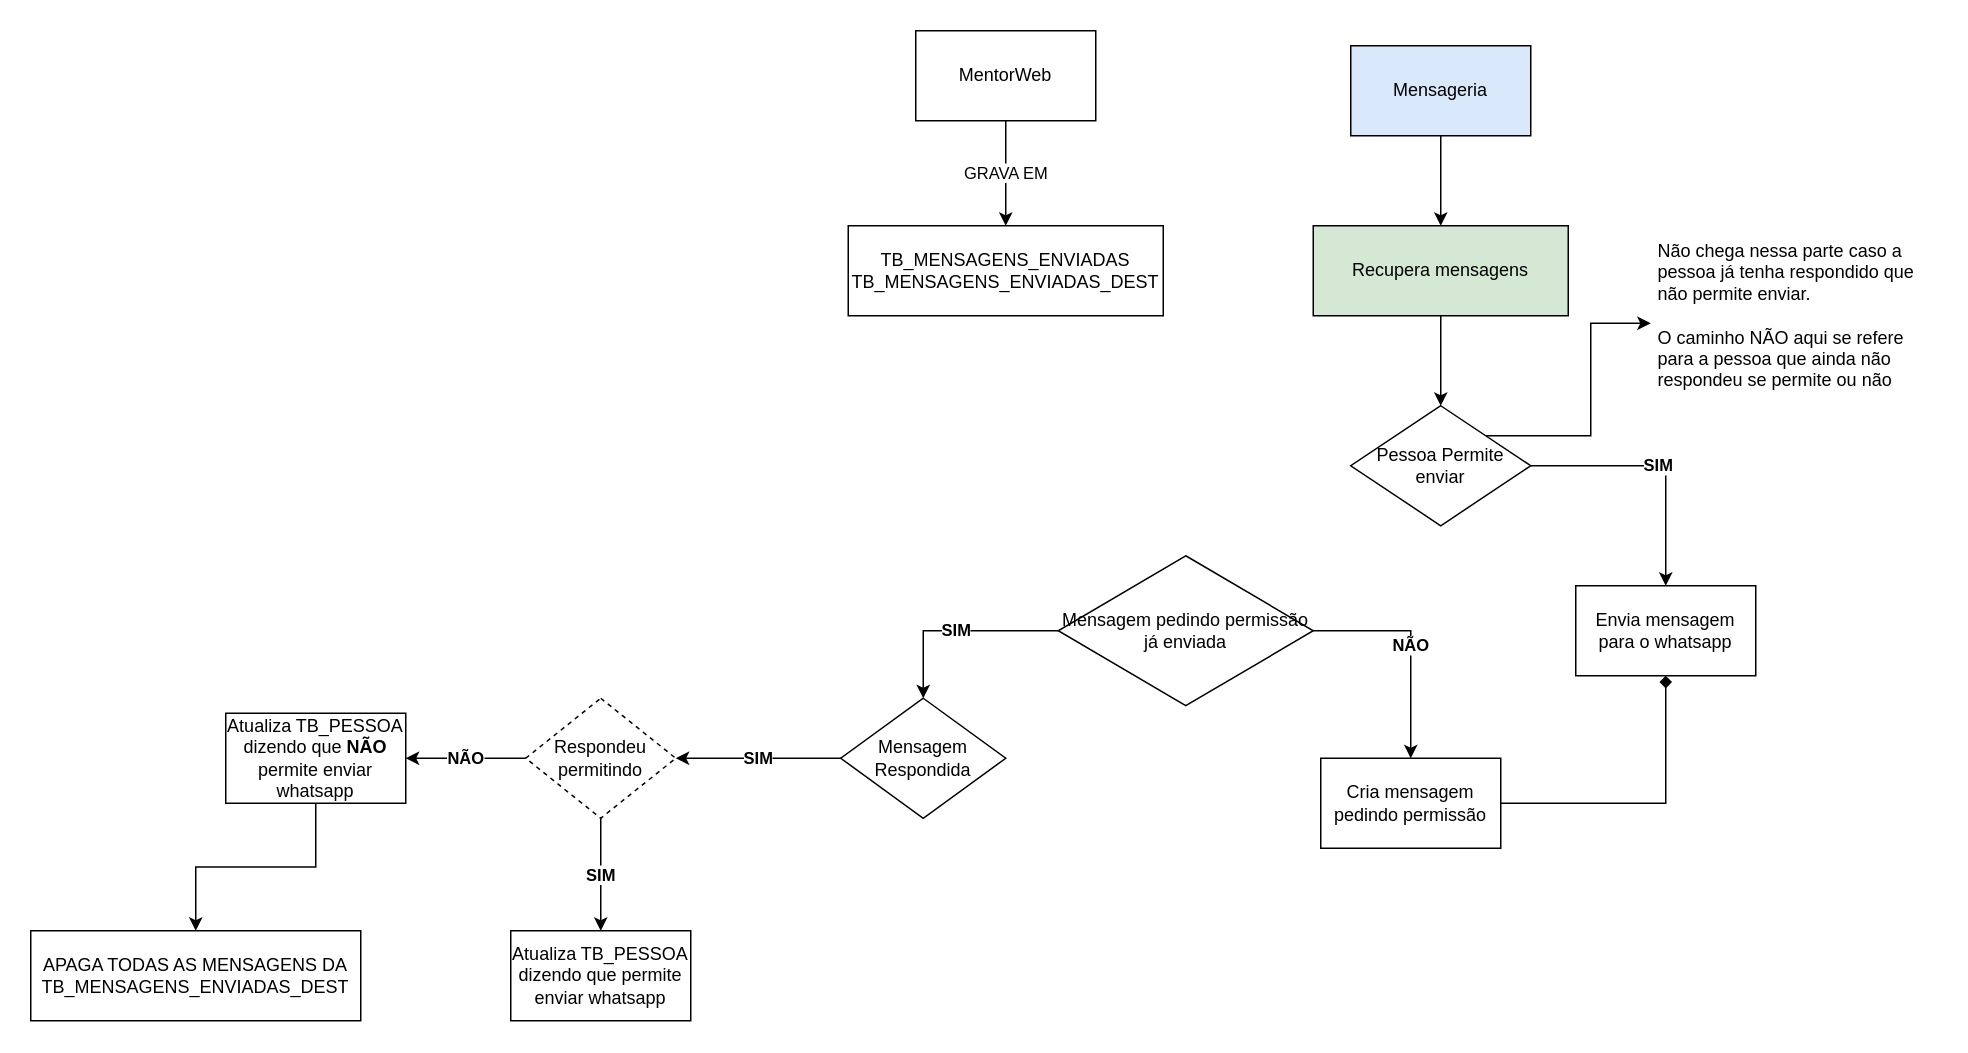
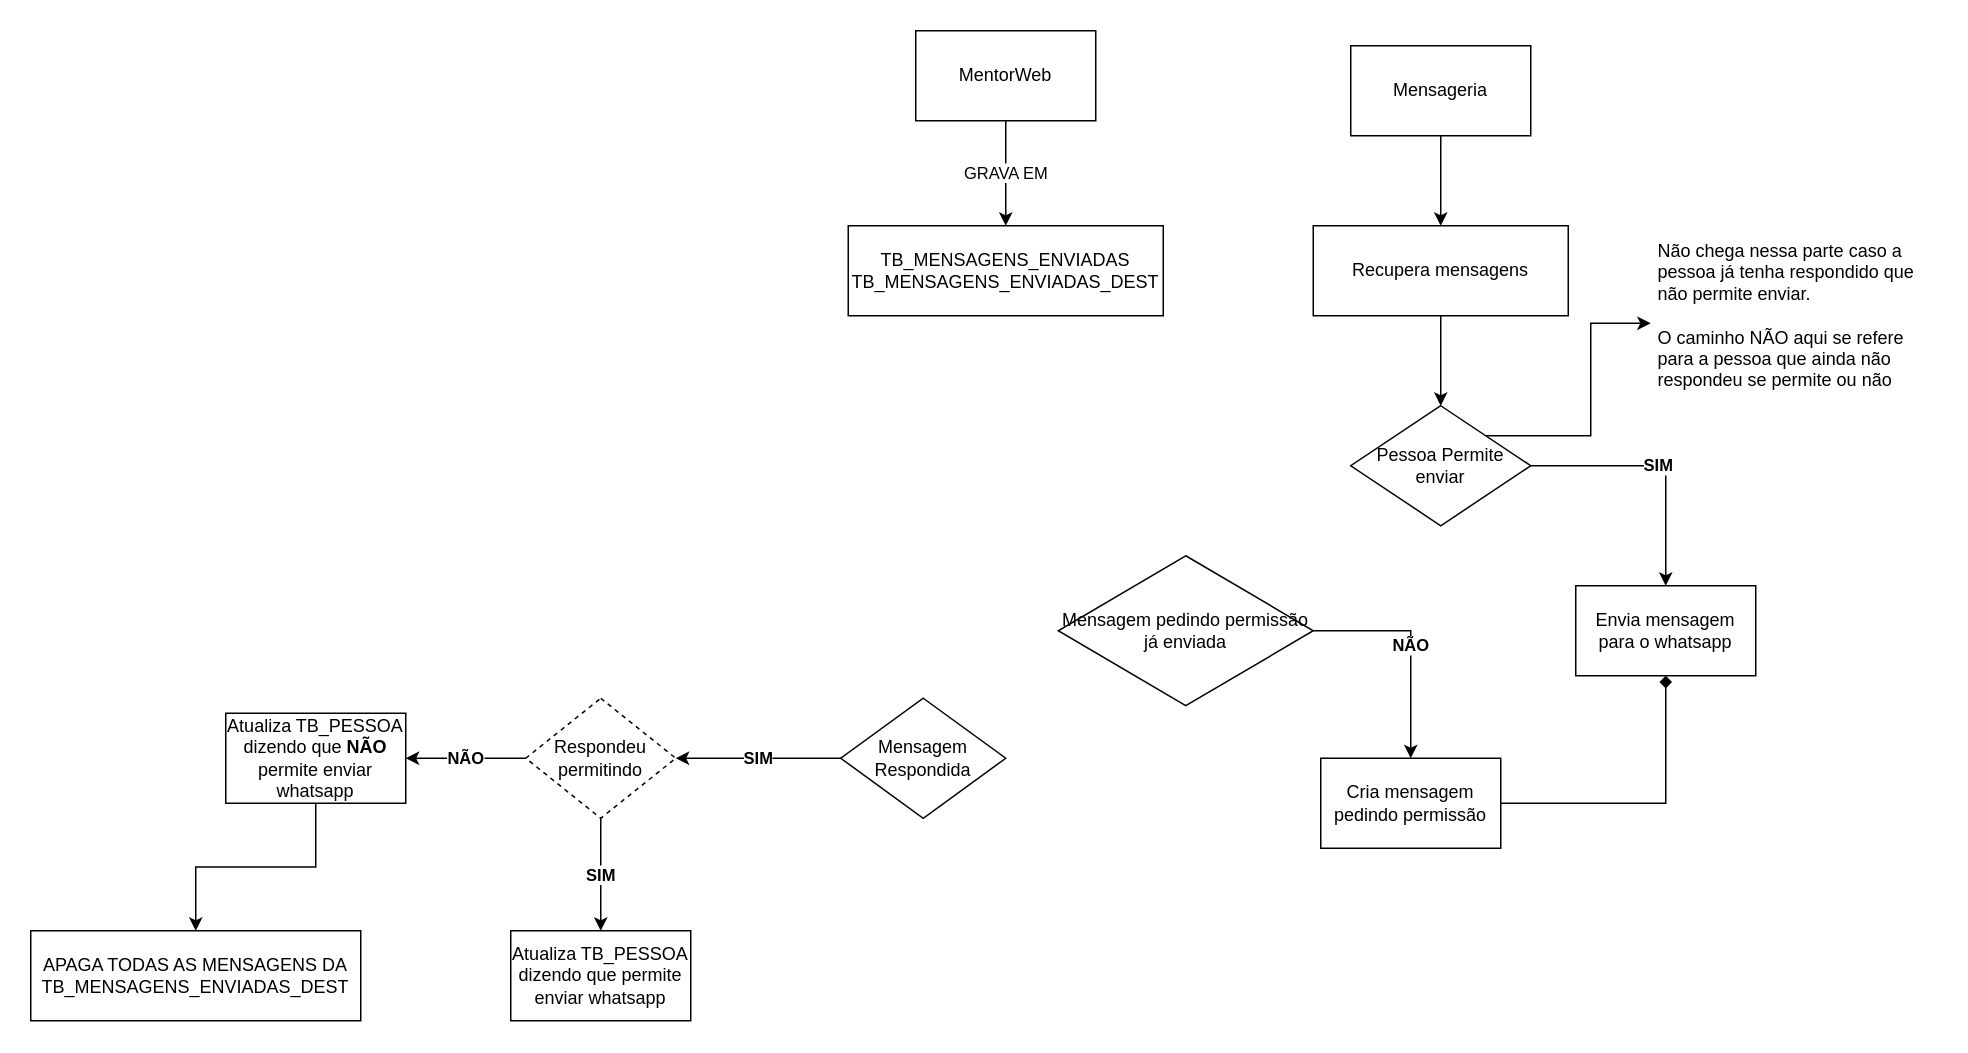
(1441, 91) -> (1441, 91)
(1441, 271) -> (1441, 271)
(962, 631) -> none
